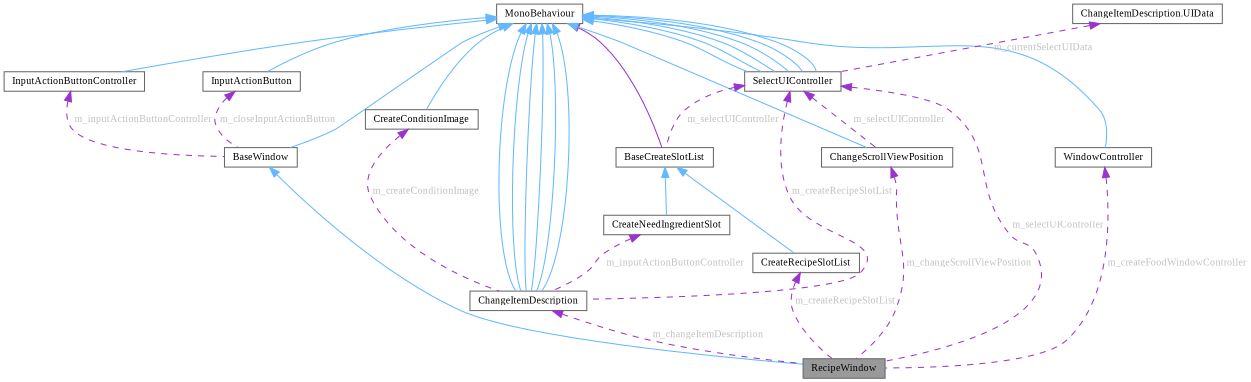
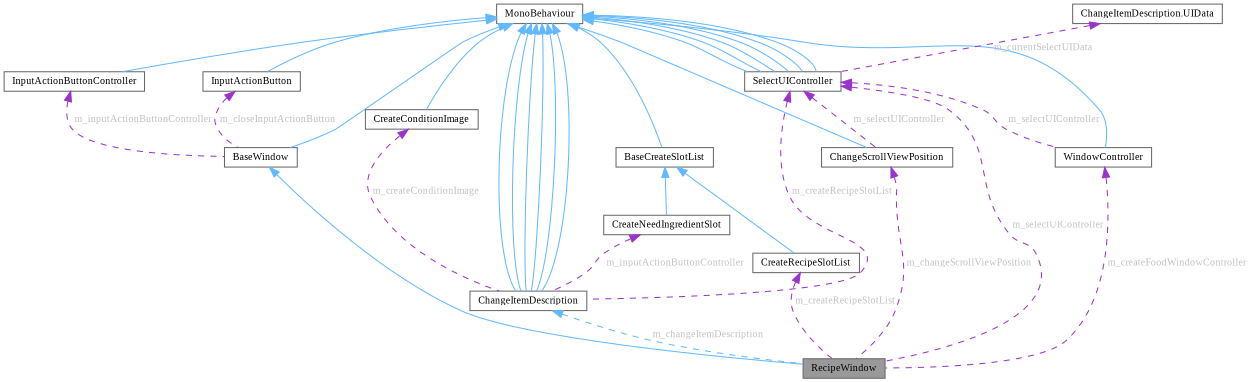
(630, 80) -> (630, 80)
(690, 106) -> (959, 101)
(669, 344) -> (669, 344)
